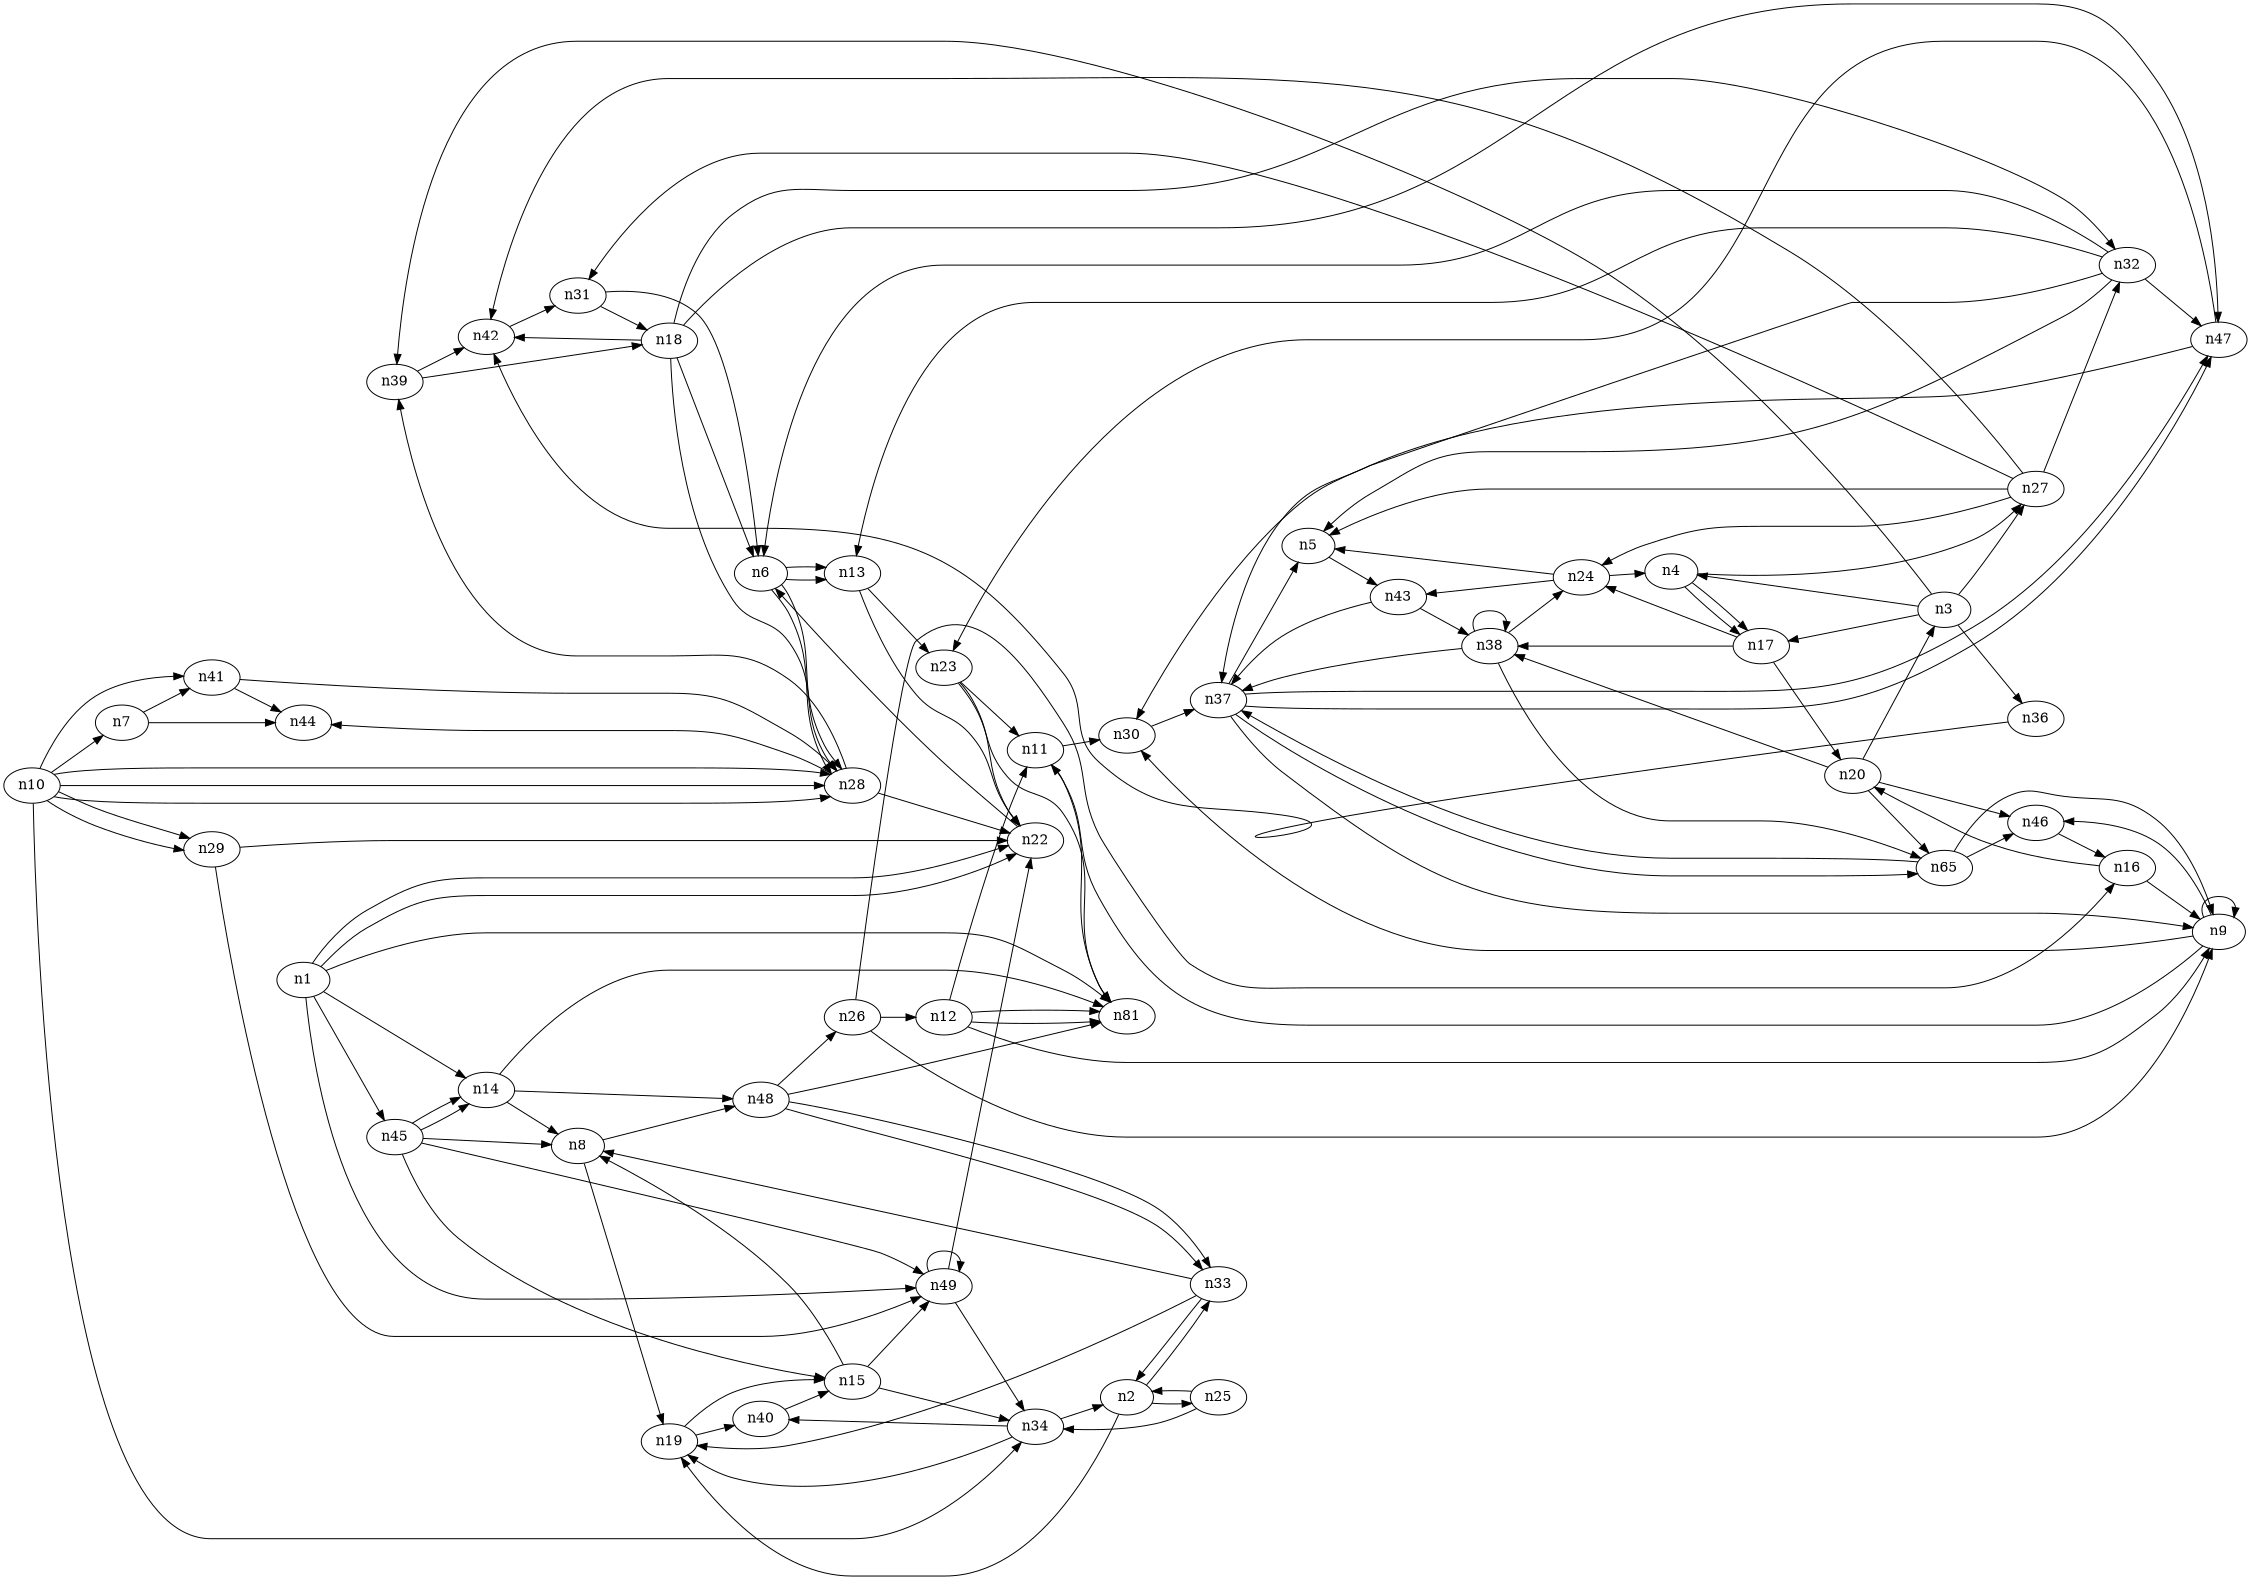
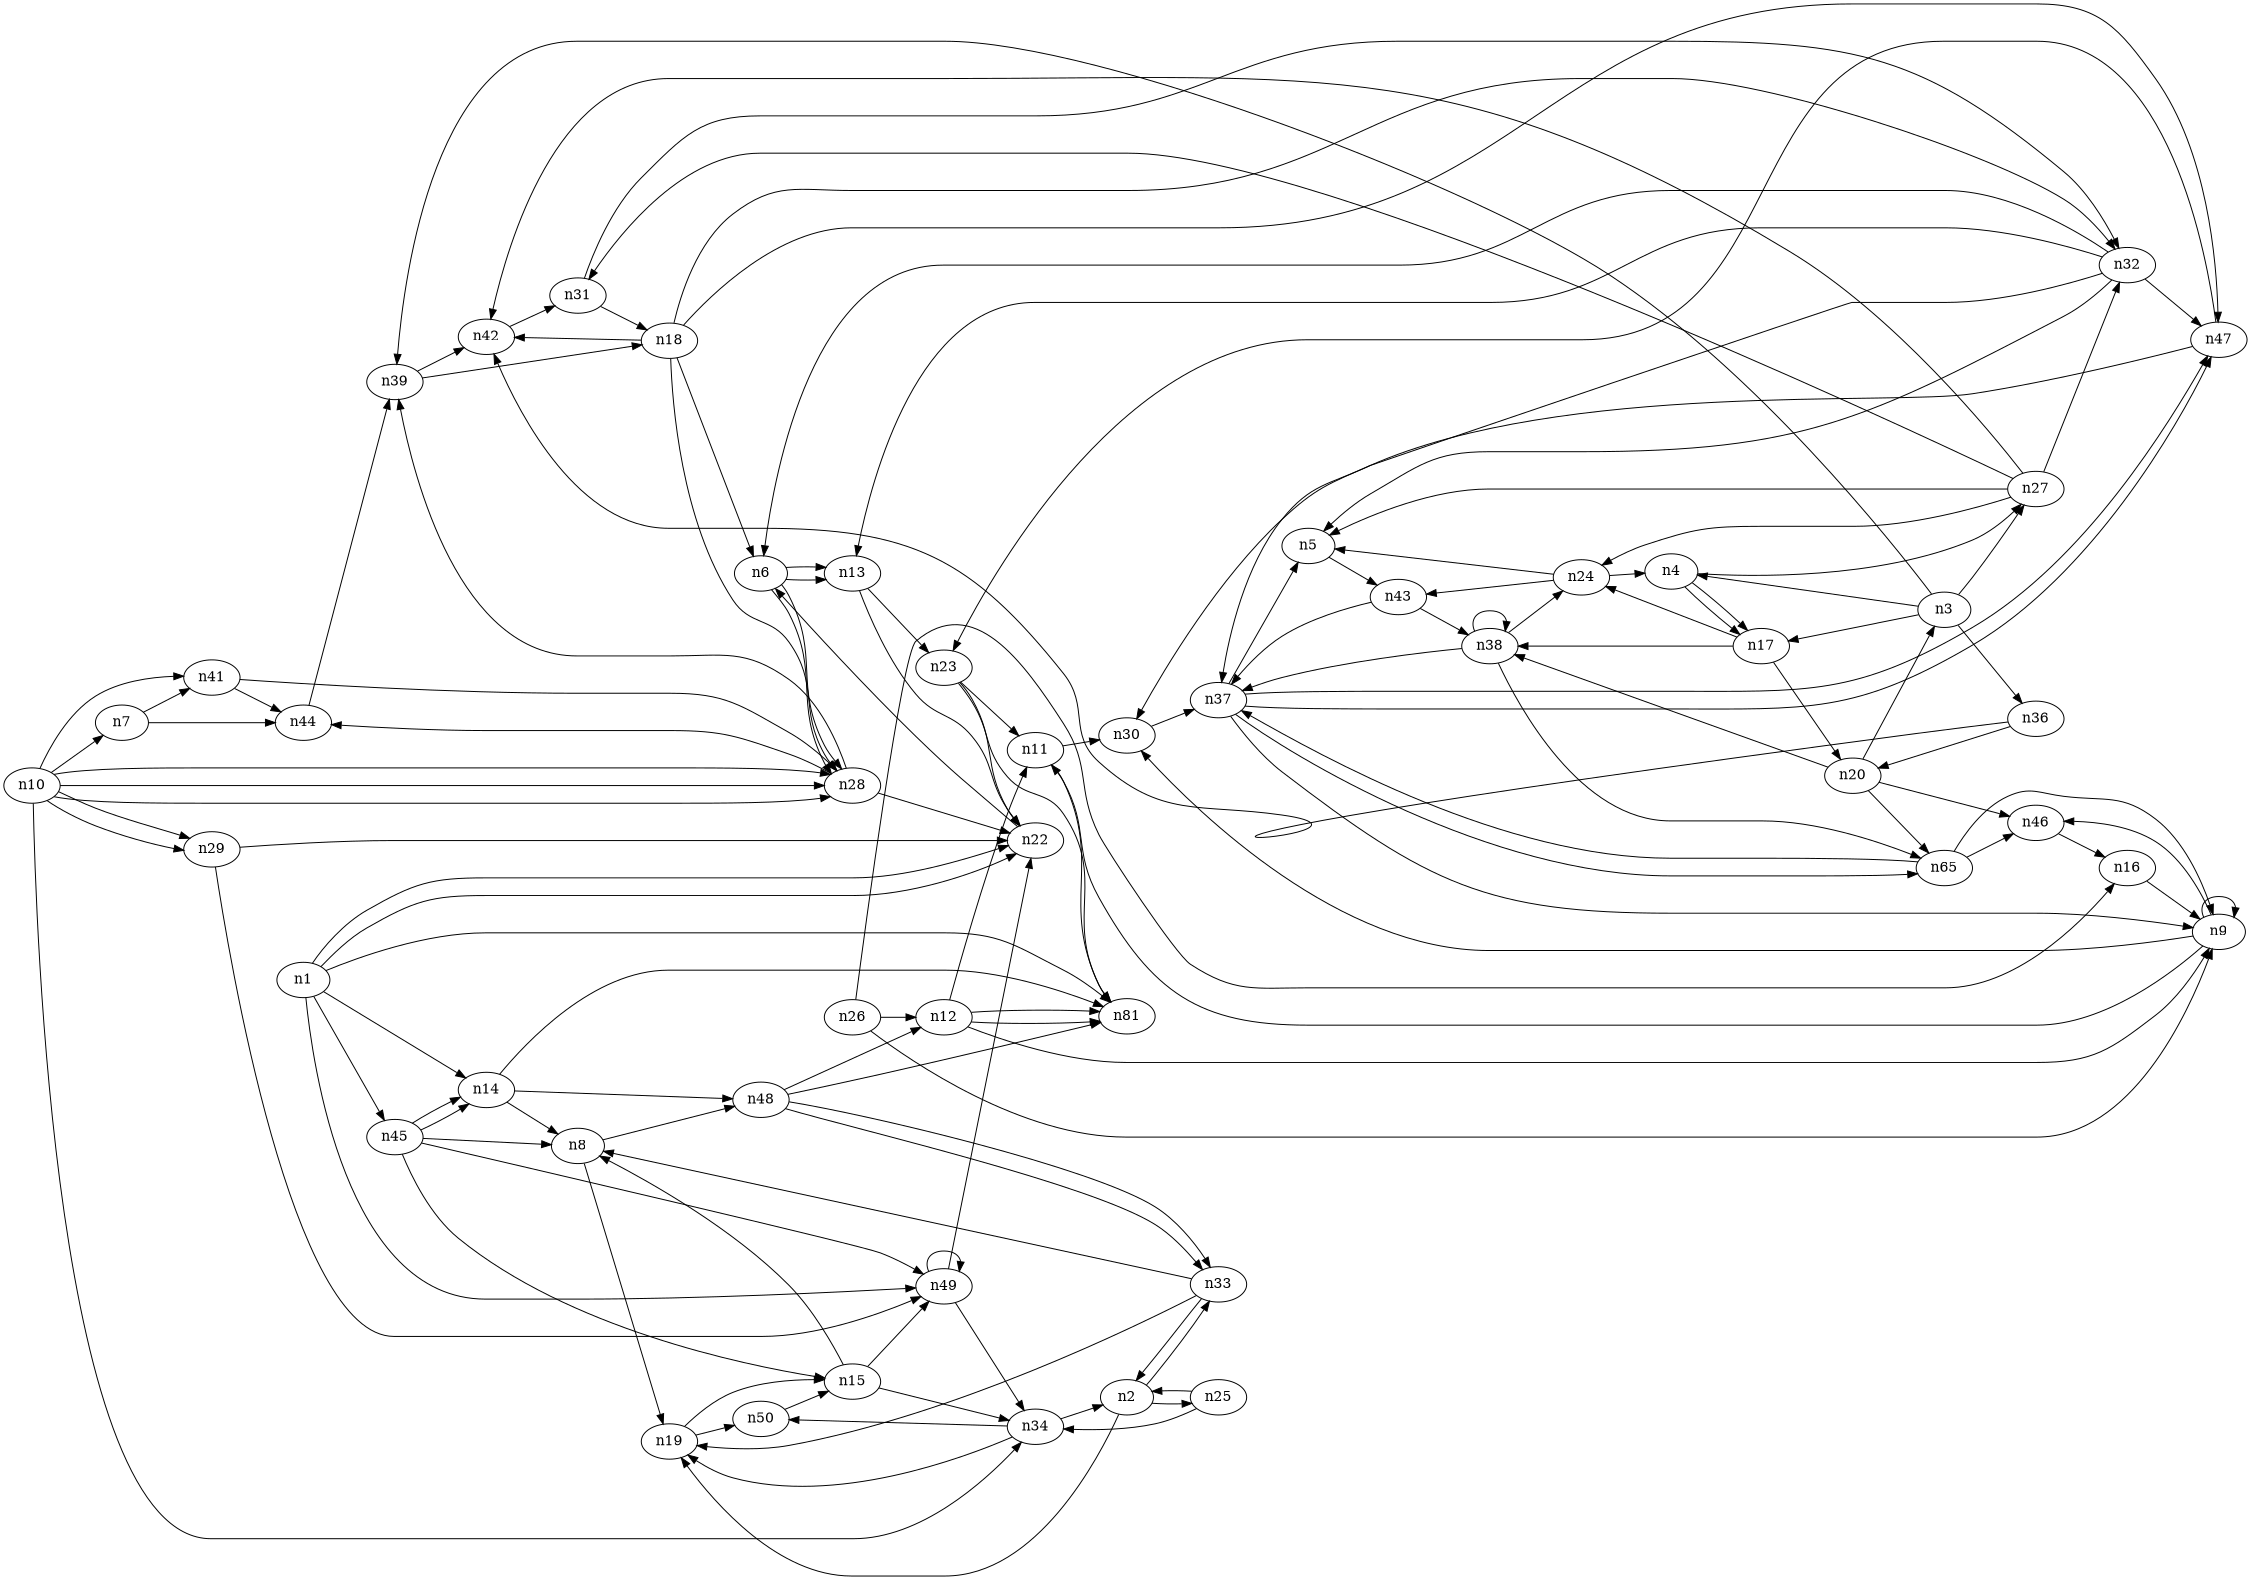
(728, 379) -> (1339, 45)
none -> (348, 557)
(1981, 841) -> (1949, 746)
(803, 1062) -> (848, 1061)
(761, 1419) -> (761, 1419)
